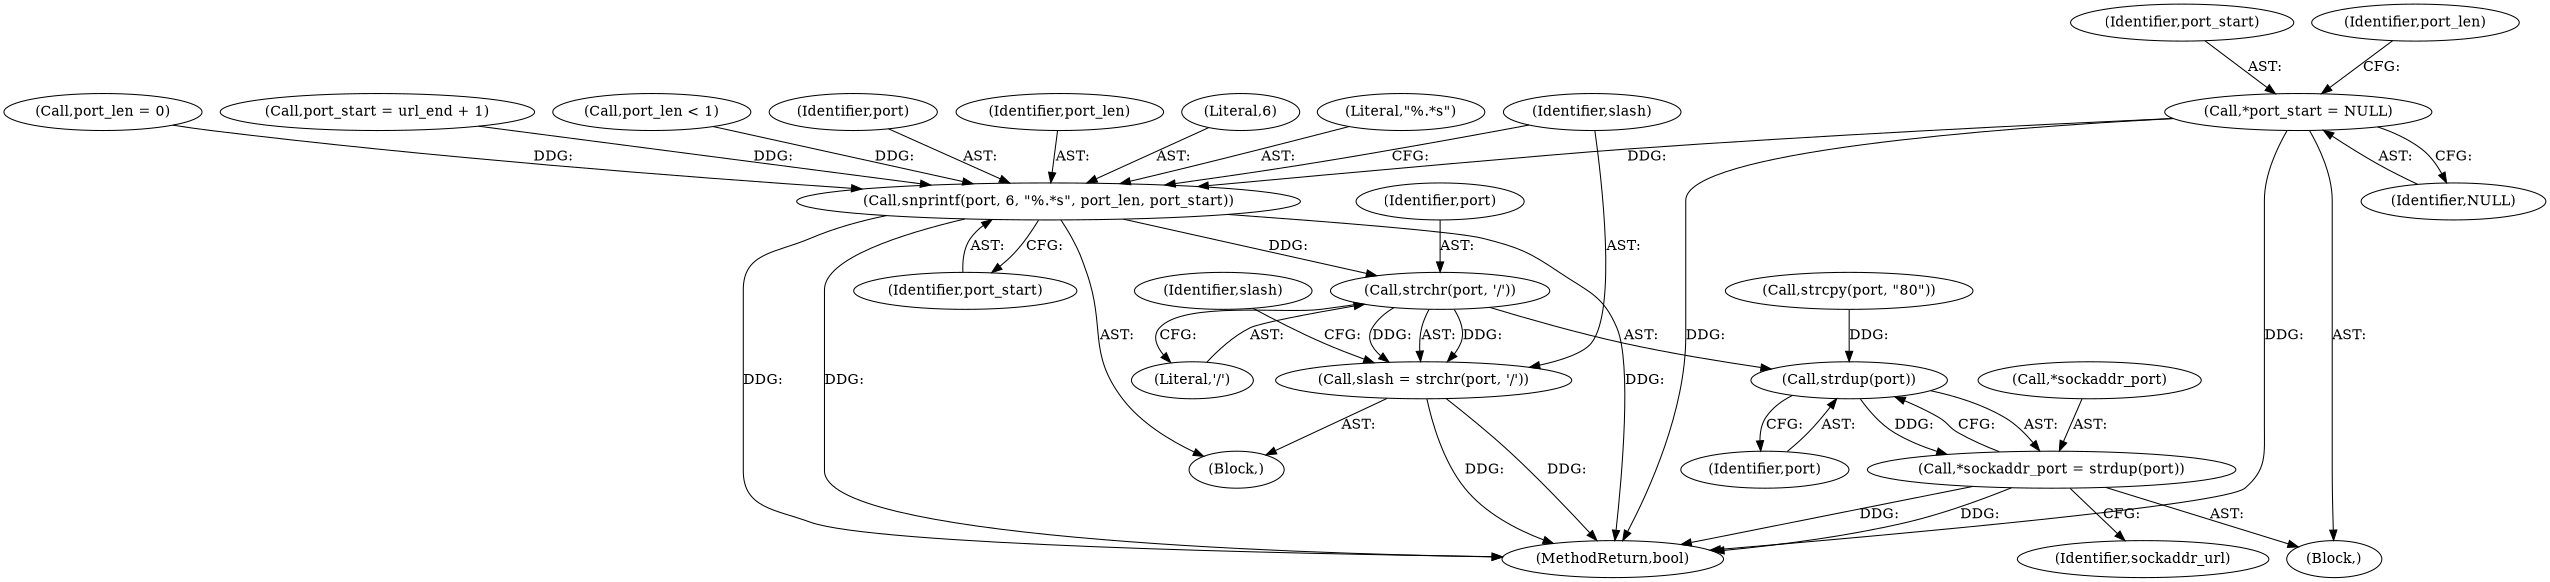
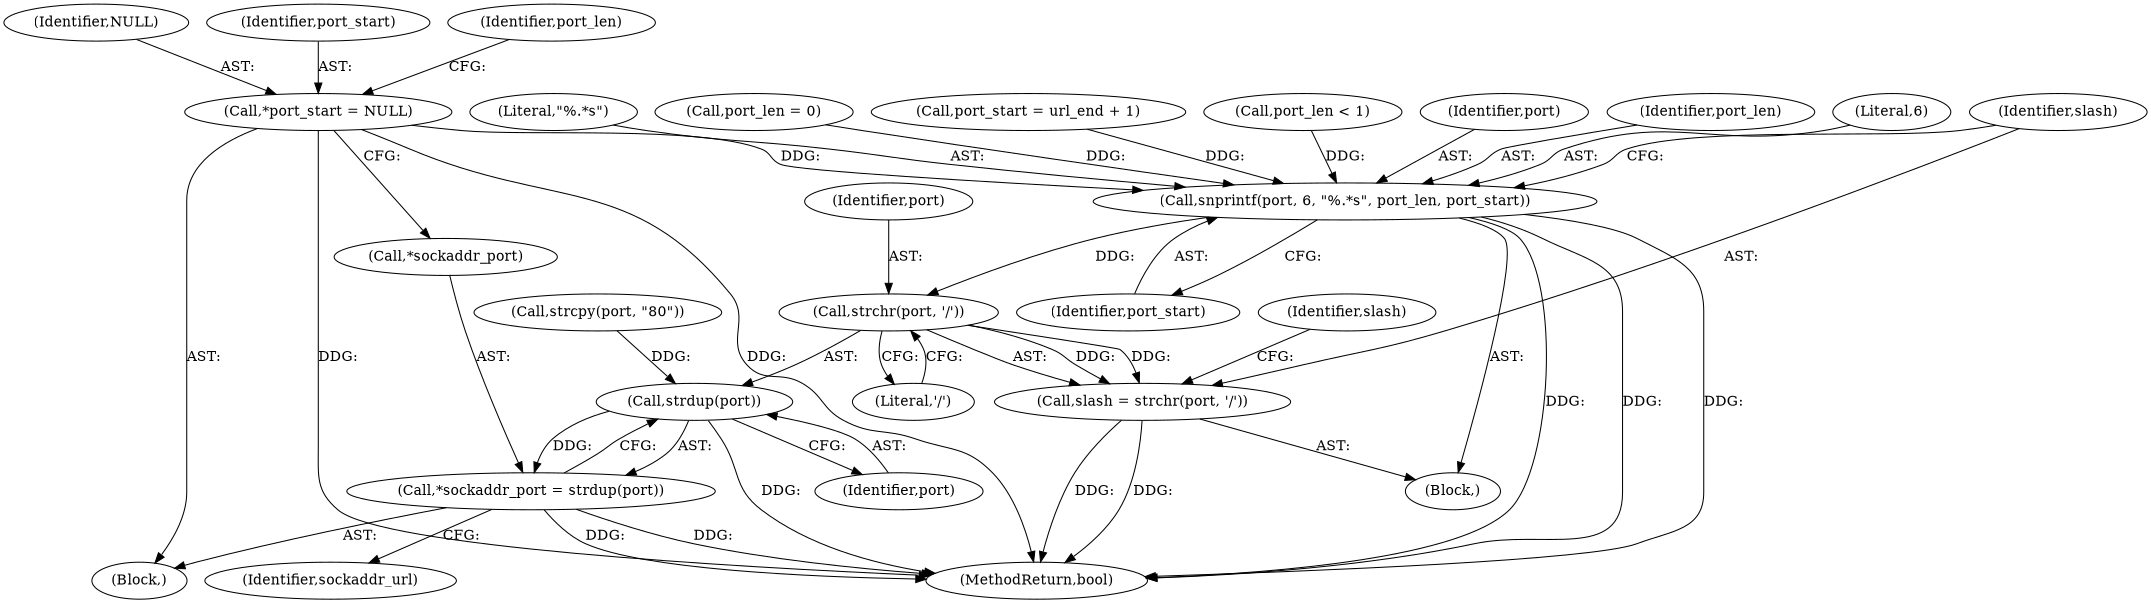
(2414, 144) -> (378, 180)
(1270, 336) -> (947, 357)
none -> (791, 529)
